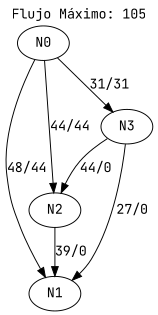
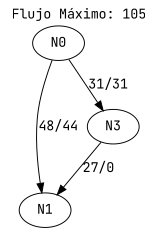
(55, 210) -> none
